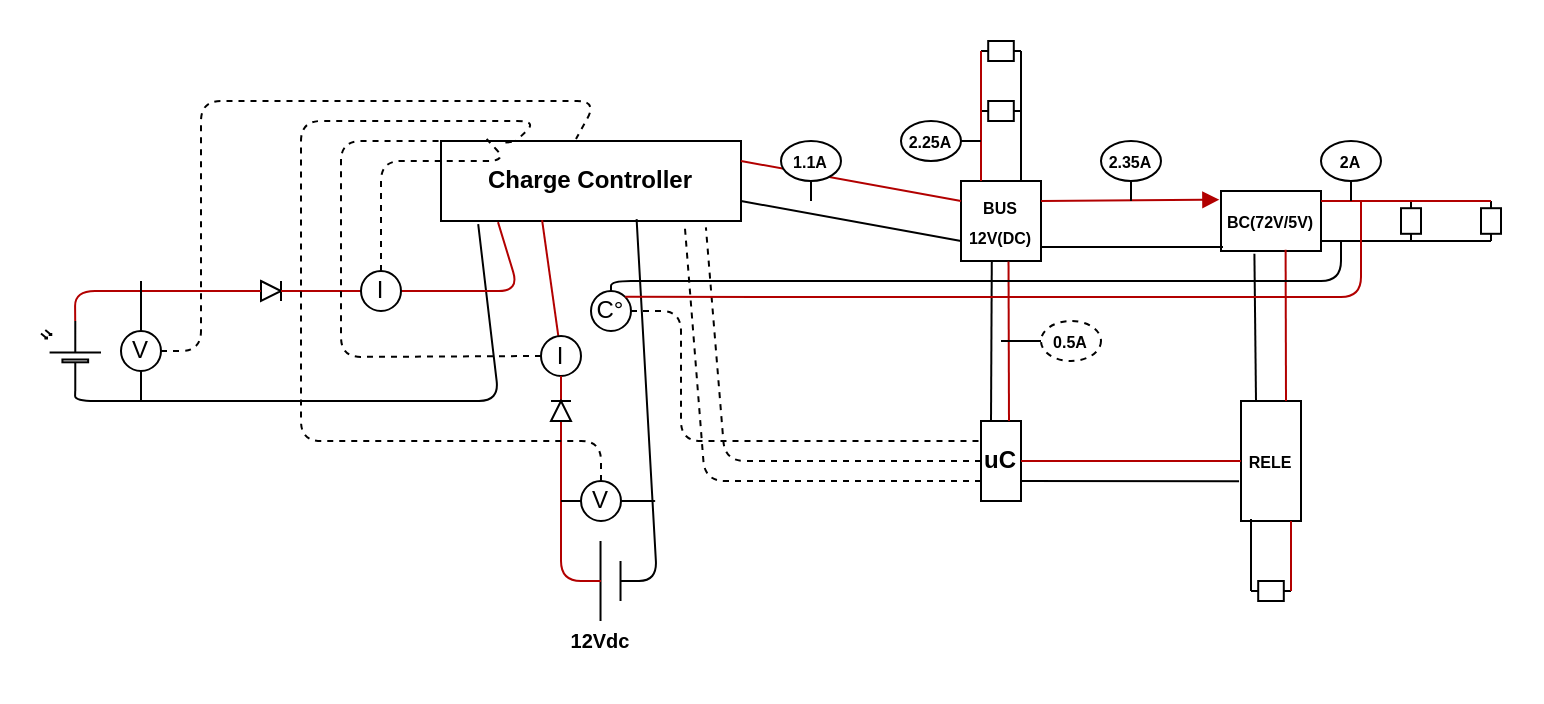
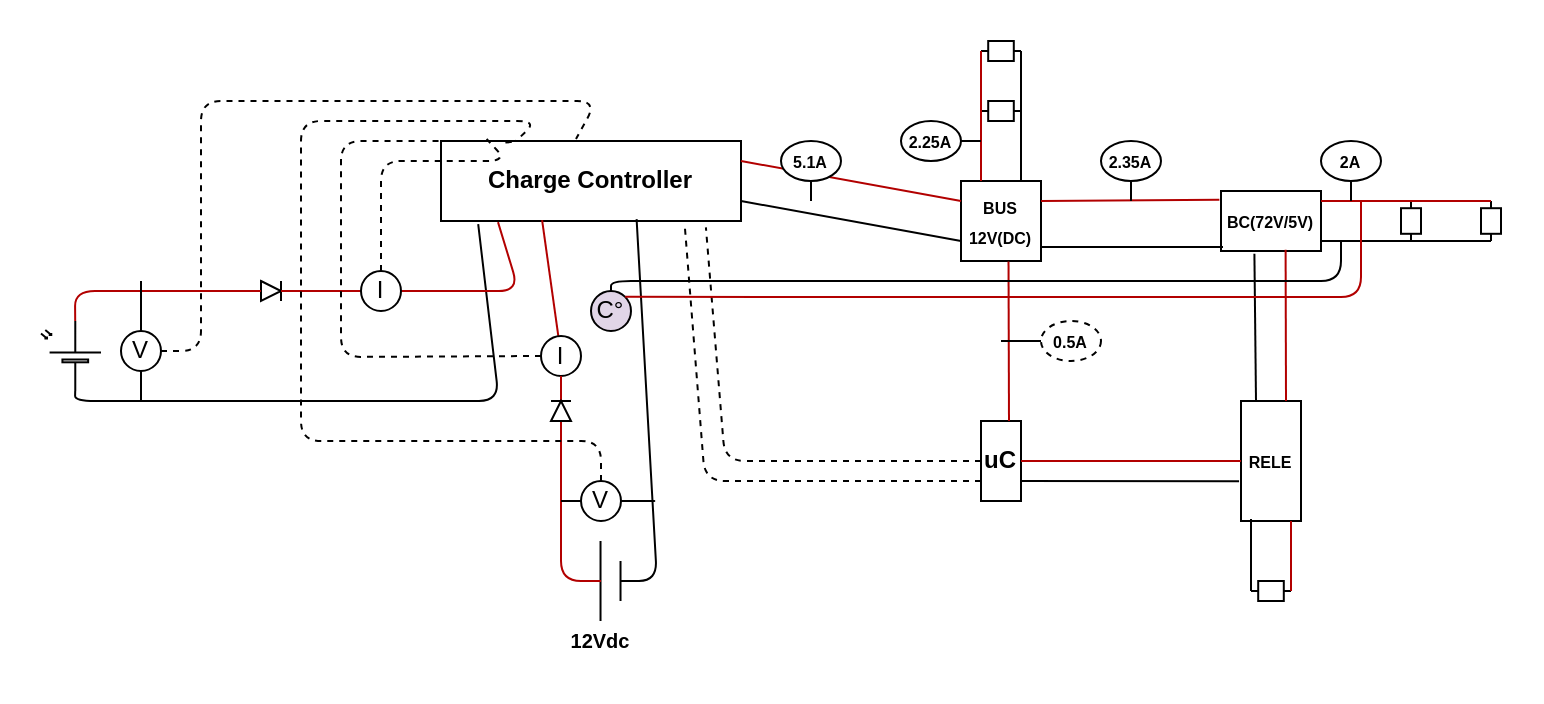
(811, 161) -> (811, 161)
(1201, 200) -> (1209, 200)
(611, 311) -> (611, 311)
(991, 341) -> none
(842, 441) -> none
